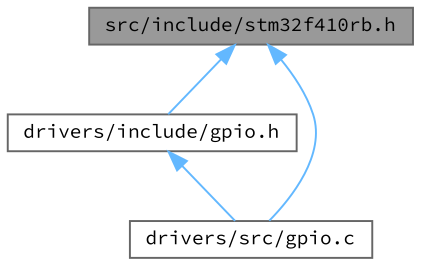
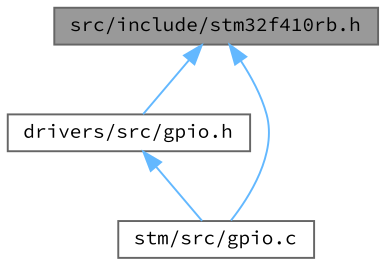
(152, 133) -> (129, 133)
(251, 239) -> (216, 239)
